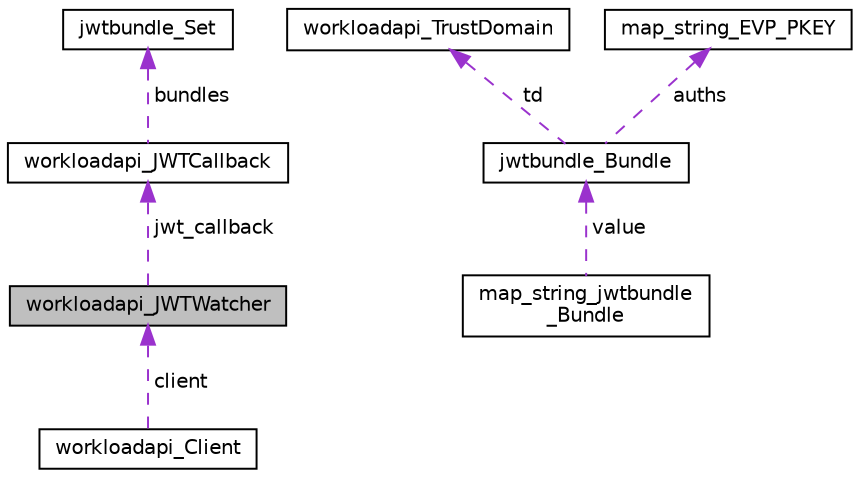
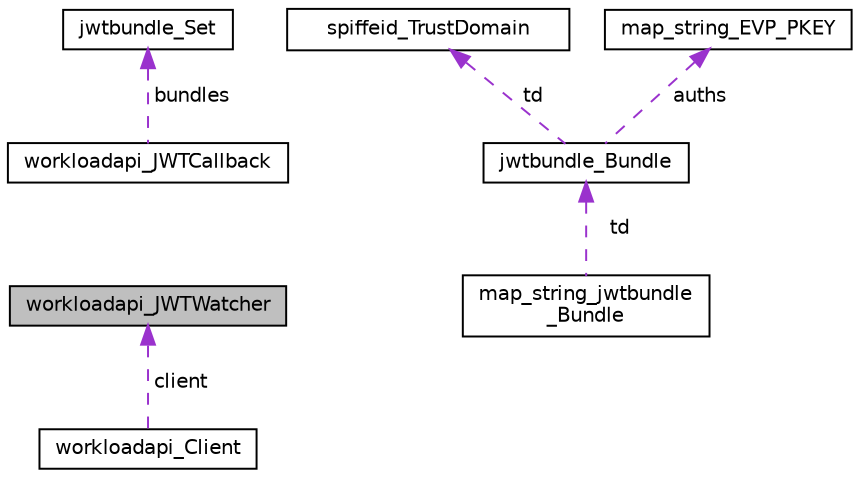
(428, 30) -> (428, 30)
(617, 229) -> (617, 229)
(148, 245) -> none
